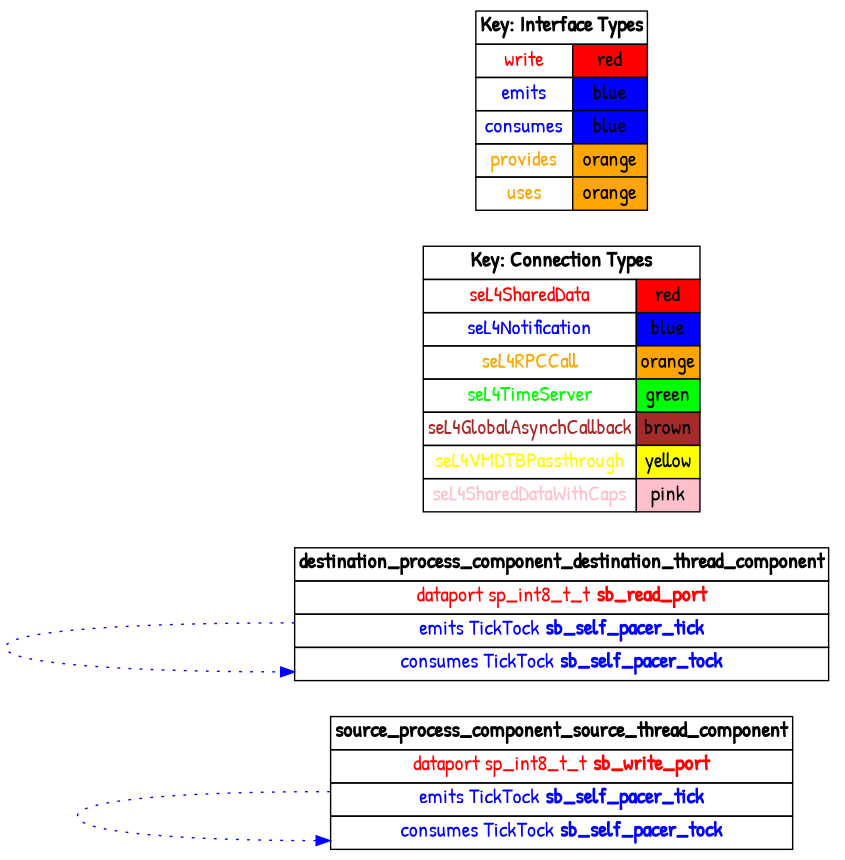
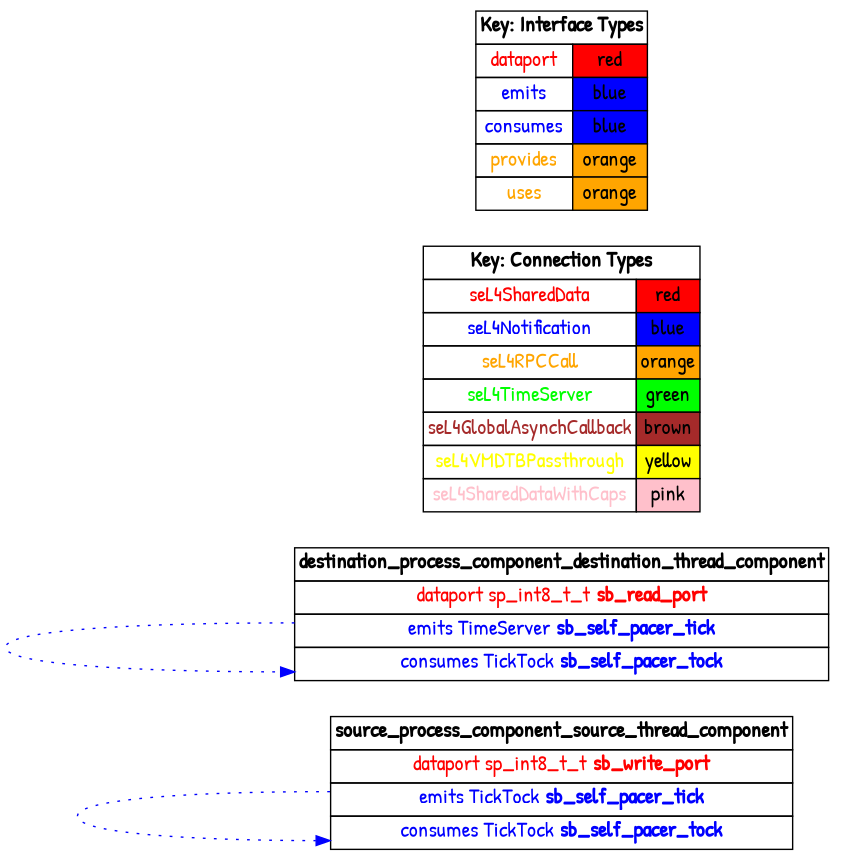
(524, 59) -> (524, 59)
(482, 628) -> (482, 628)
